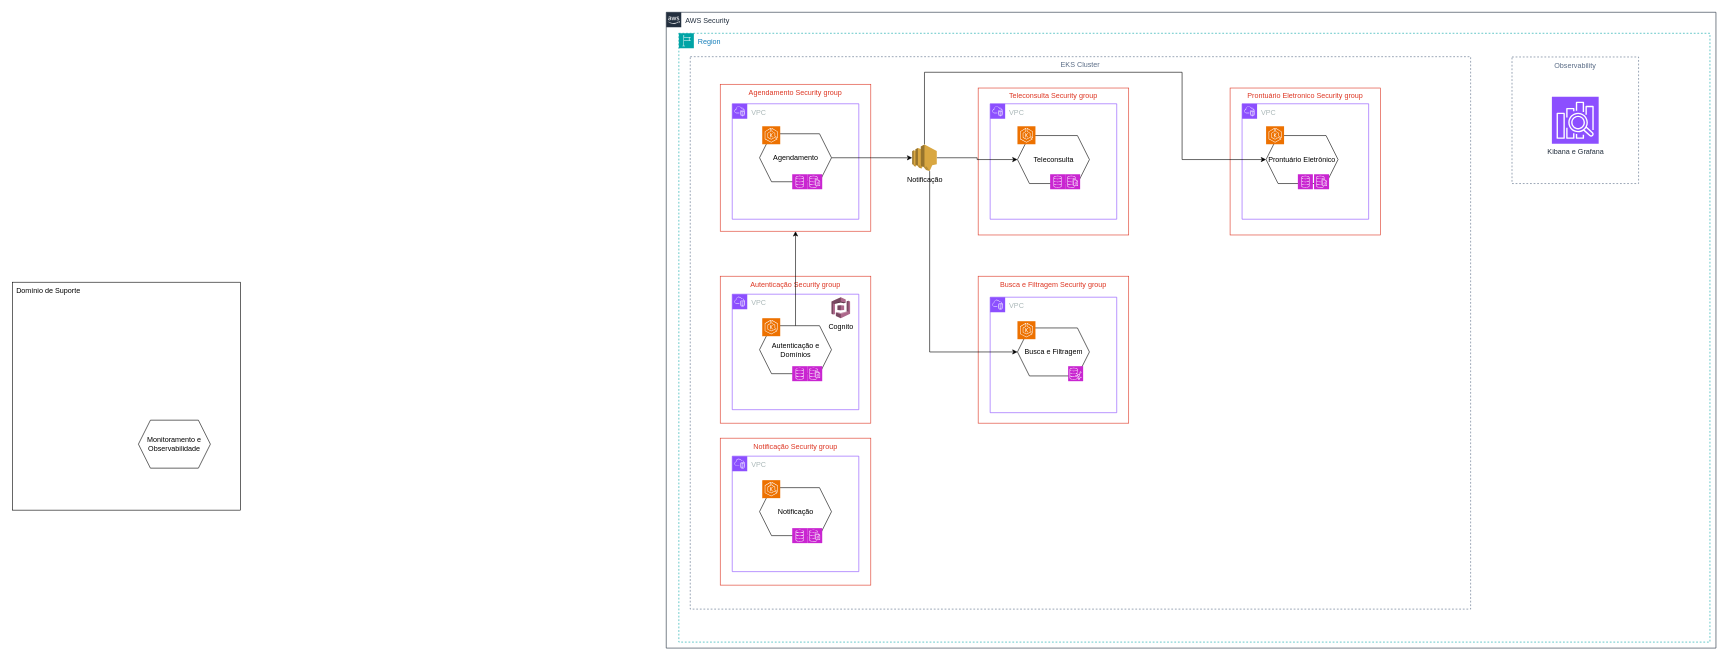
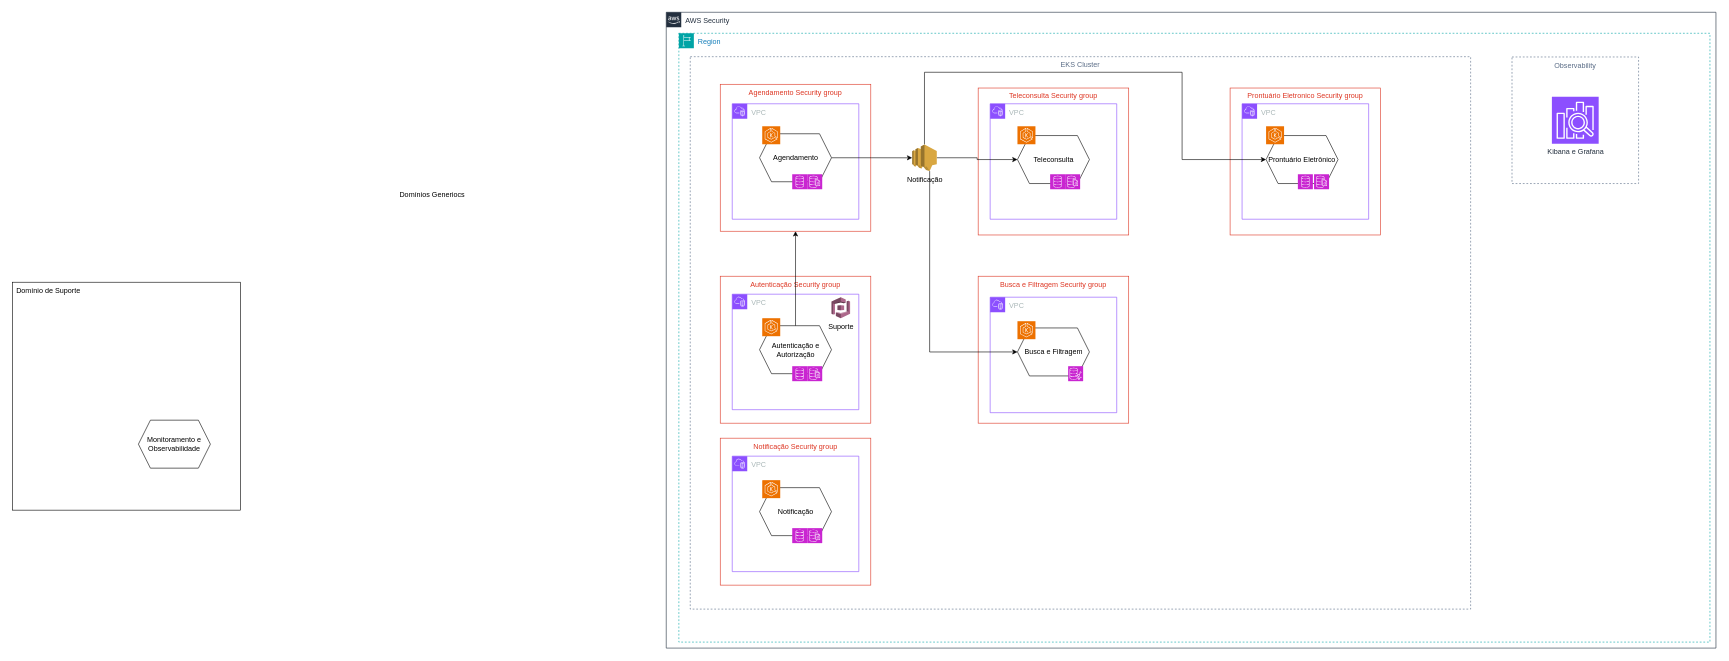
none -> (432, 195)
(841, 327) -> (841, 327)
(796, 350) -> (796, 350)
